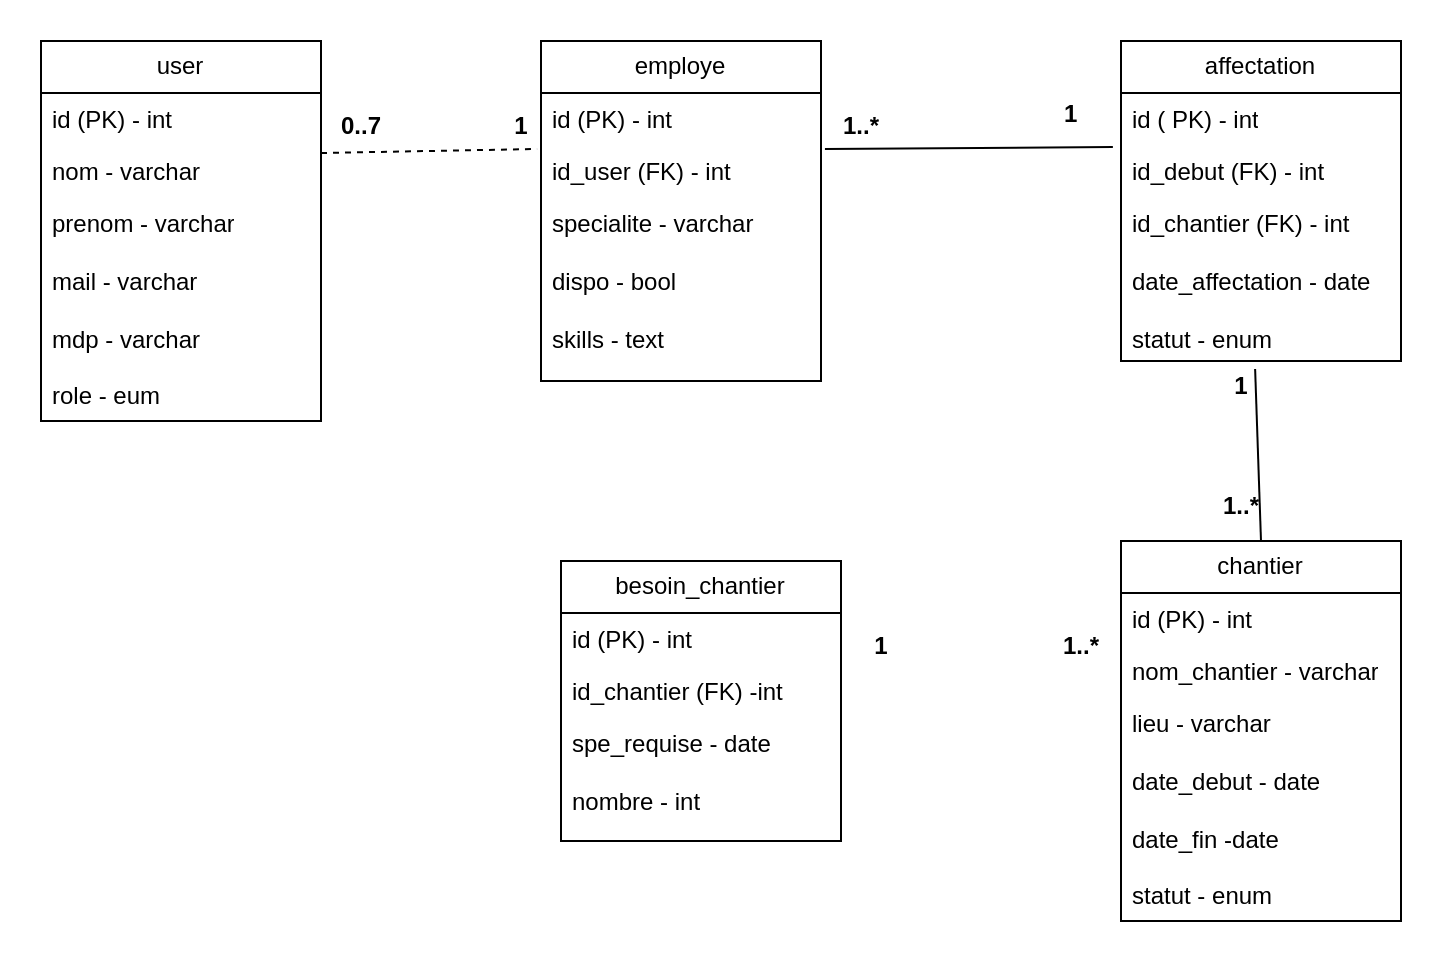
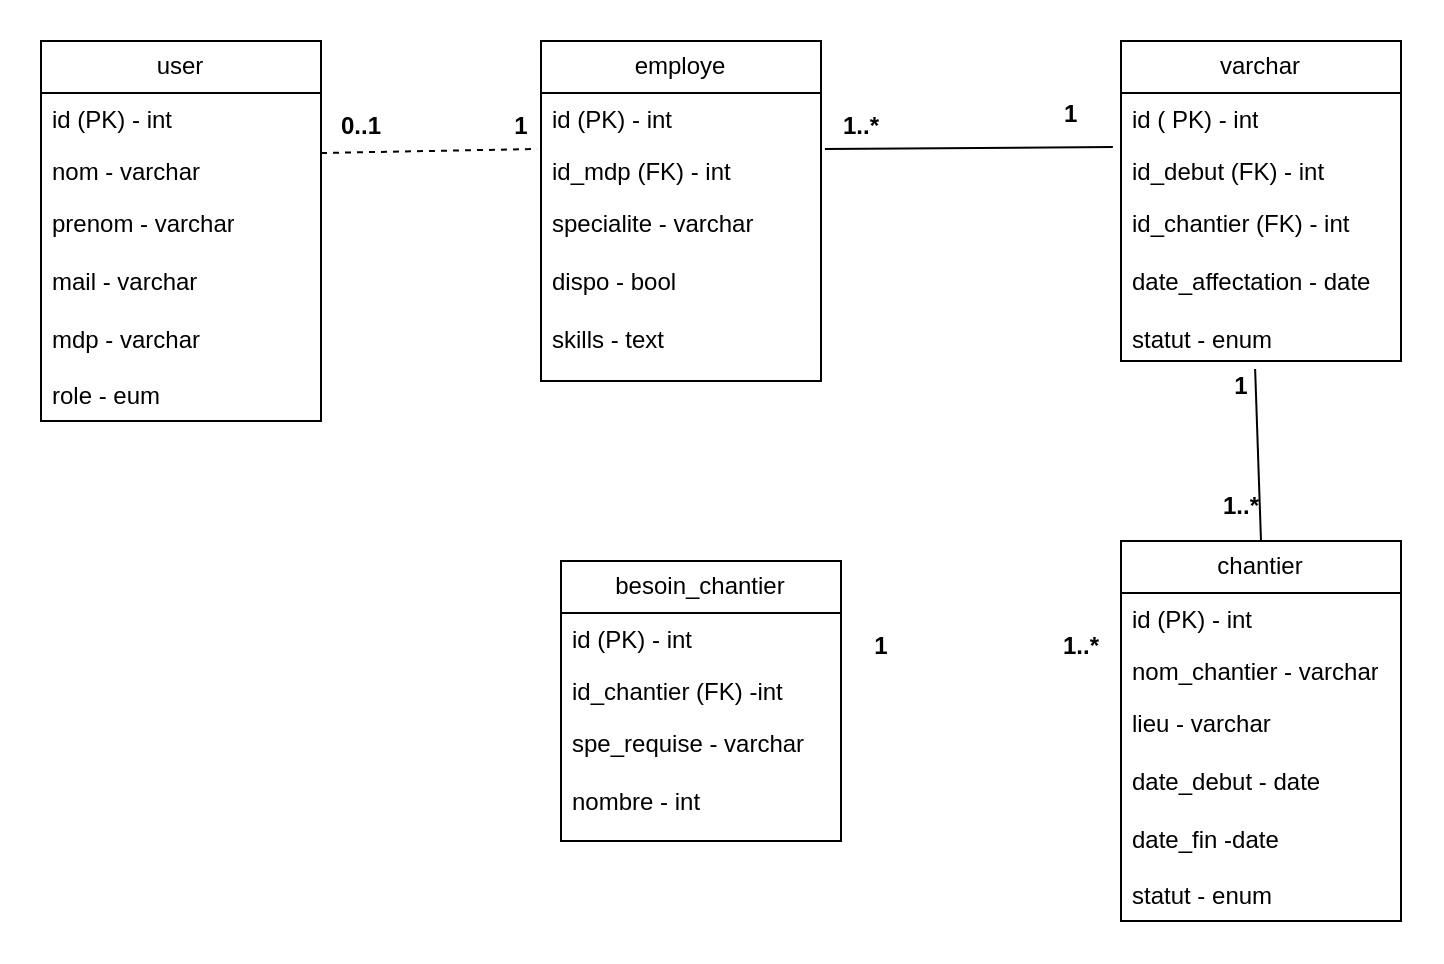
(1261, 67) -> (1261, 67)
(362, 127) -> (362, 127)
(658, 173) -> (652, 173)
(685, 760) -> (703, 774)
